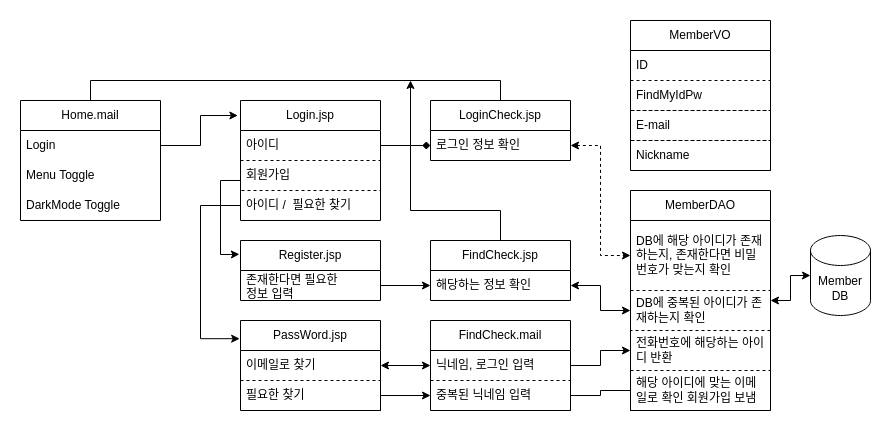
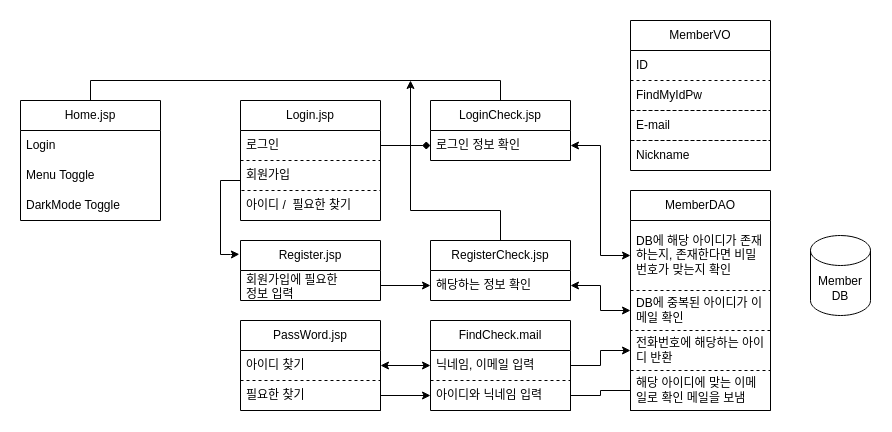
(91, 116) -> (91, 116)
(201, 136) -> none
(265, 146) -> (265, 146)
(601, 201) -> (601, 201)
(501, 256) -> (501, 256)
(201, 269) -> none
(296, 286) -> (296, 286)
(791, 289) -> none
(702, 311) -> (702, 311)
(284, 366) -> (278, 366)
(490, 366) -> (490, 366)
(702, 391) -> (702, 391)
(488, 396) -> (494, 396)
